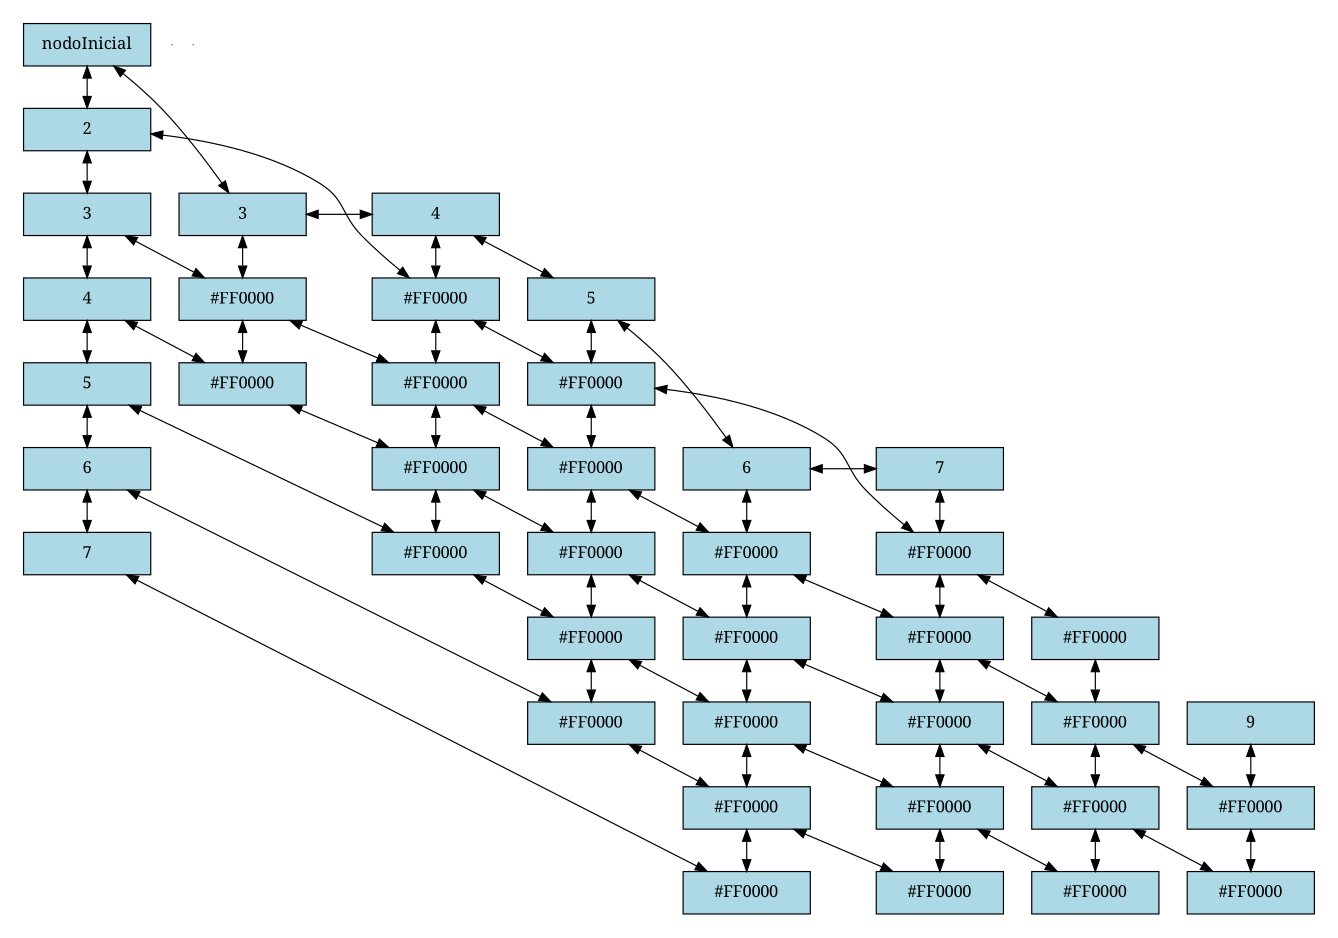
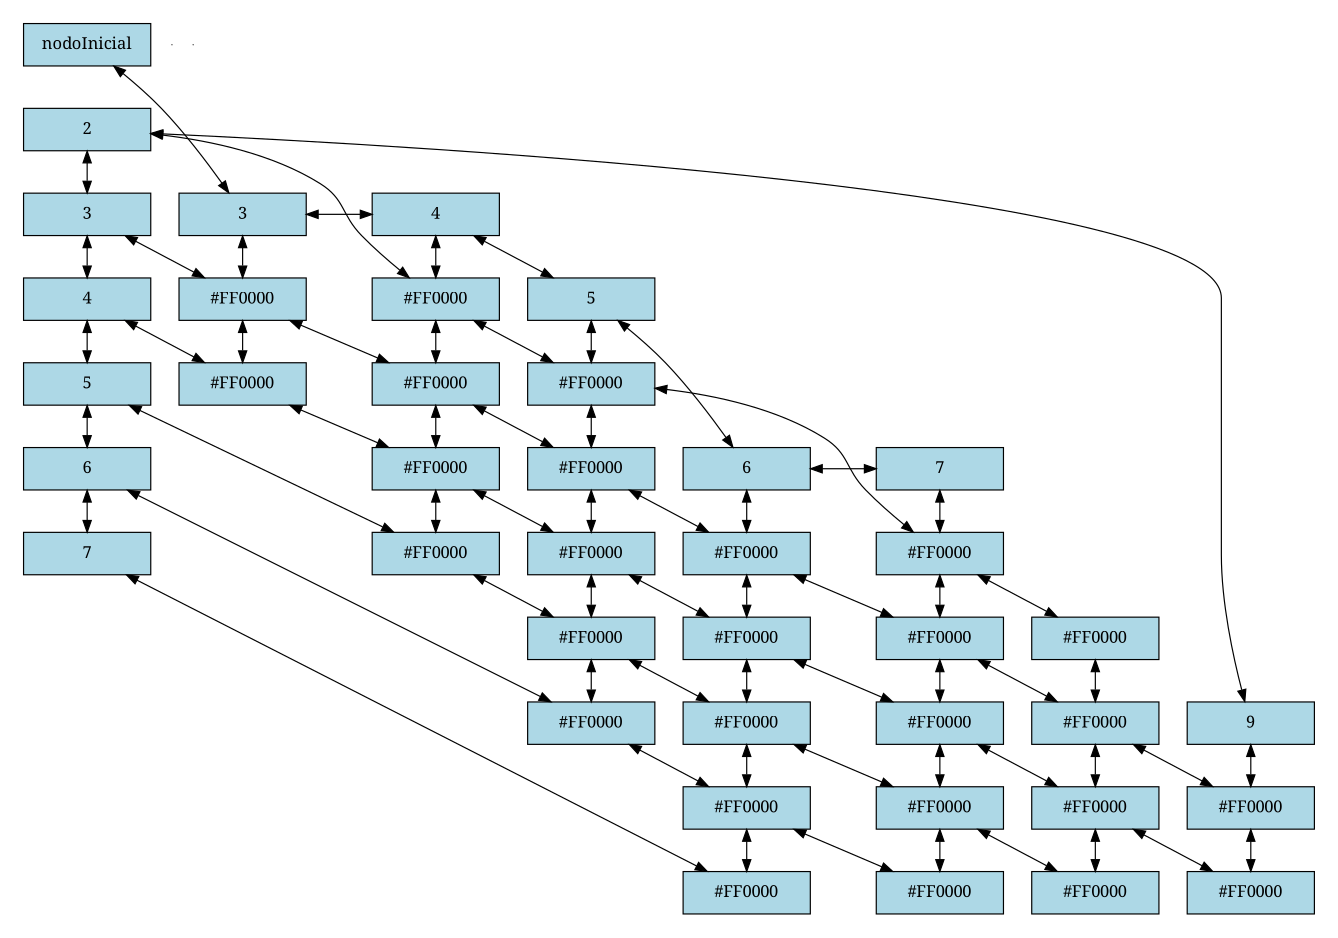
(87, 87) -> (900, 195)
